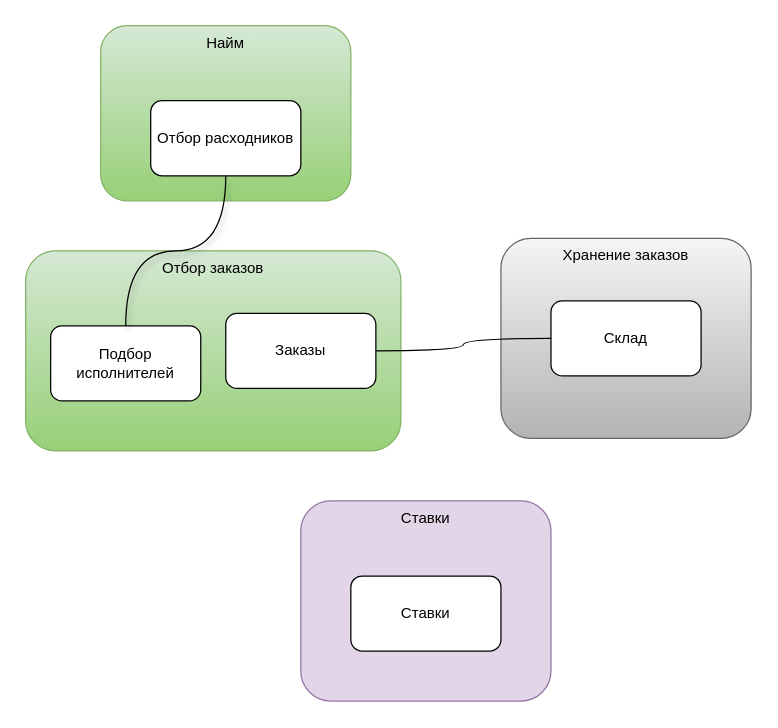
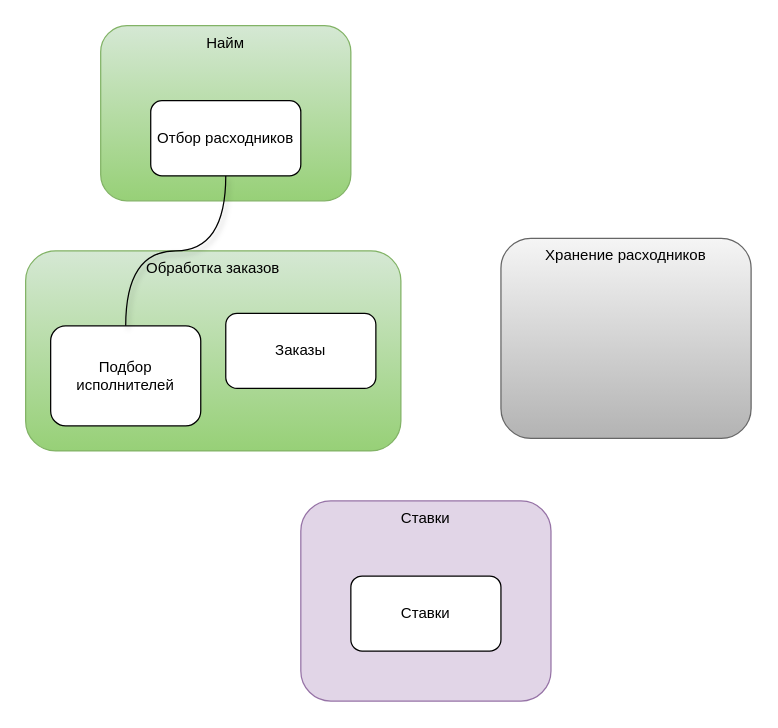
(626, 256) -> (626, 256)
(213, 268) -> (213, 268)
(626, 338) -> none
(463, 344) -> none
(126, 363) -> (126, 376)
